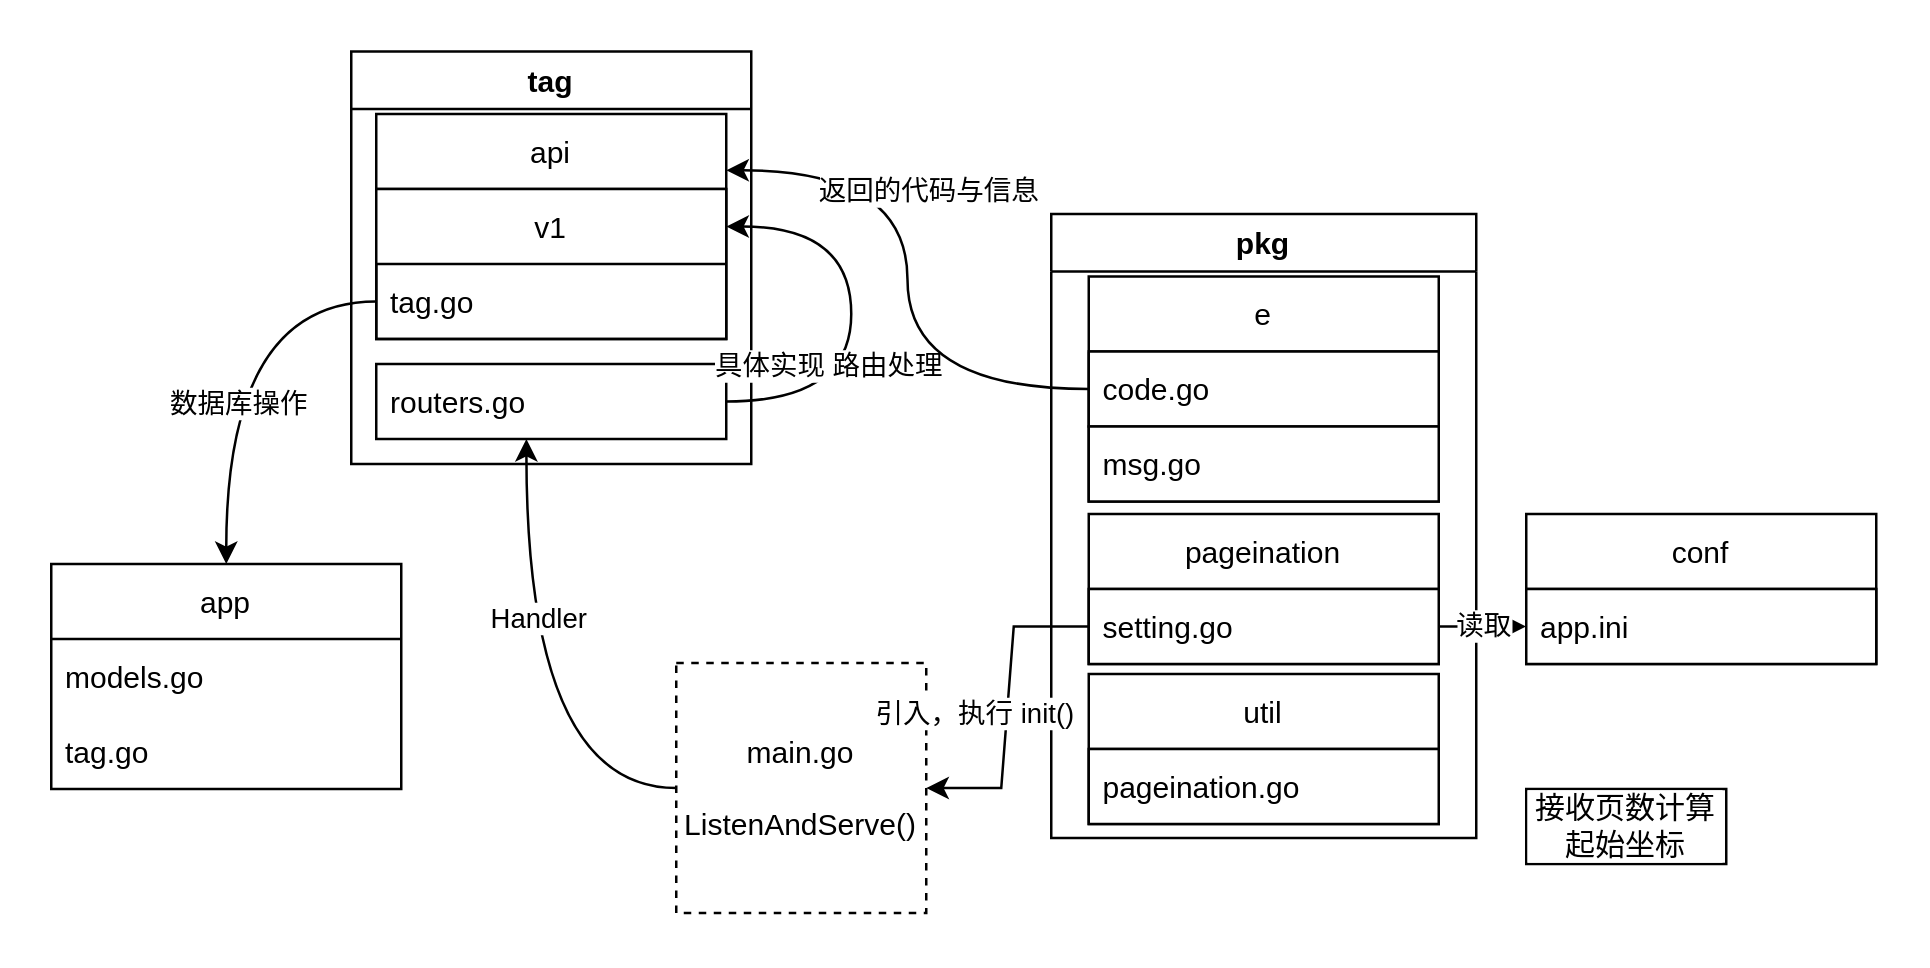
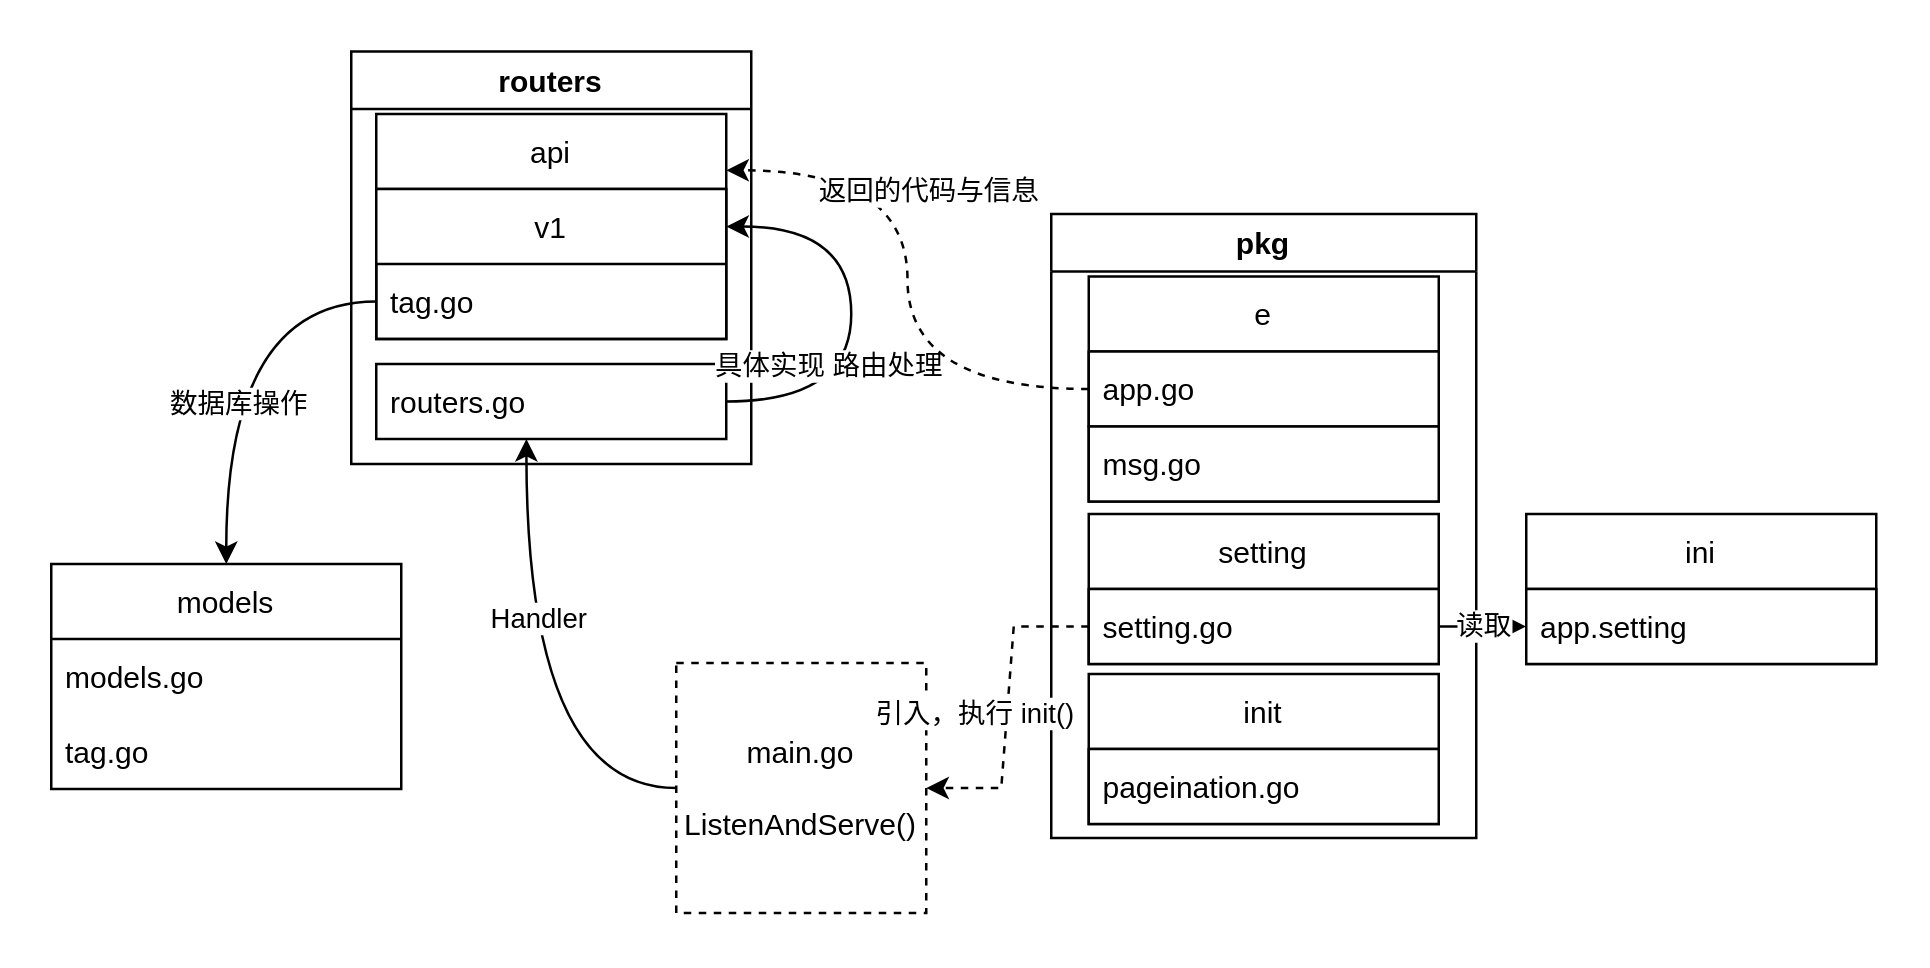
(550, 81) -> (550, 81)
(924, 336) -> (924, 336)
(1157, 390) -> (1149, 390)
(1263, 553) -> (1263, 553)
(1700, 553) -> (1700, 553)
(225, 603) -> (225, 603)
(1587, 628) -> (1625, 628)
(1263, 713) -> (1263, 713)
(1001, 787) -> (1001, 787)
(1626, 826) -> none
